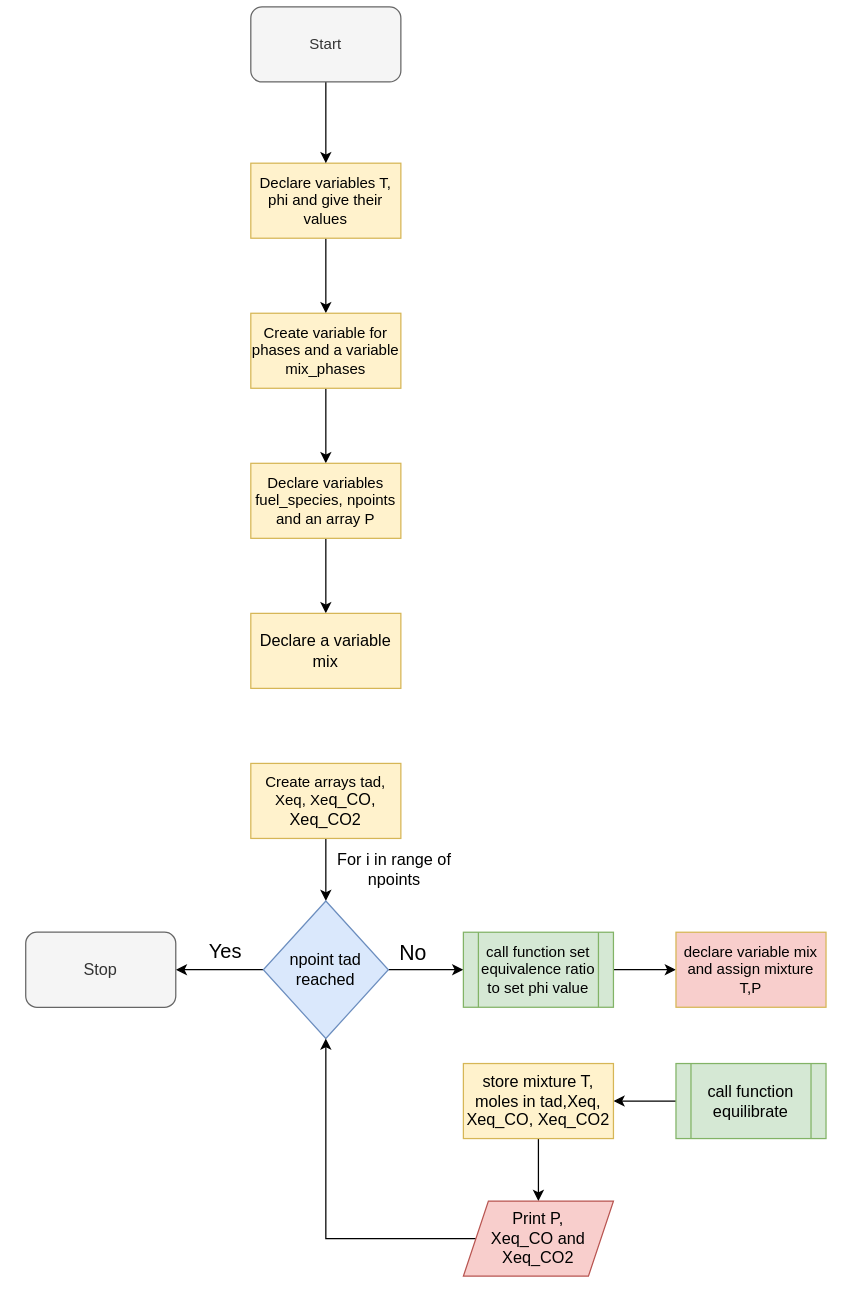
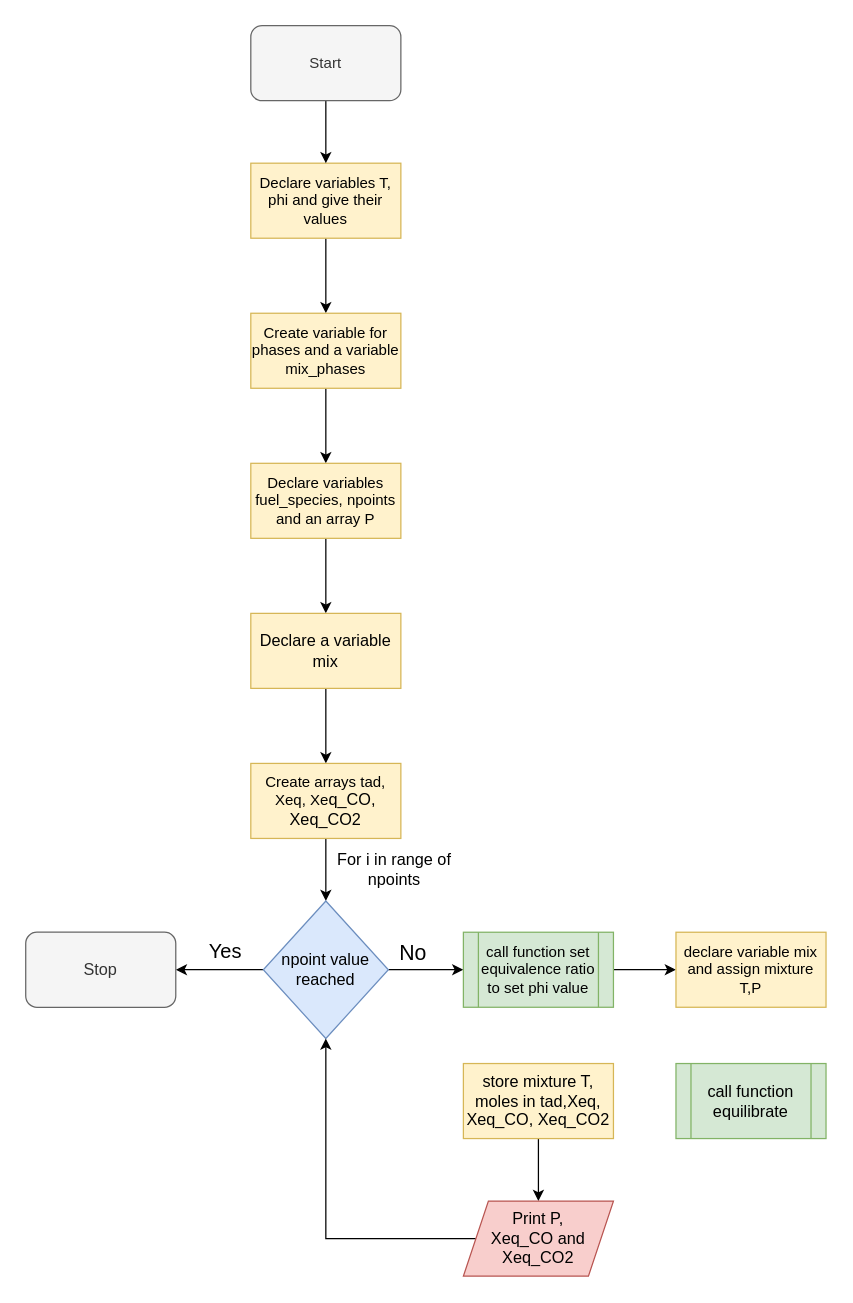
(326, 44) -> (326, 63)
none -> (326, 721)
(326, 969) -> (326, 969)
(751, 969) -> (751, 969)
(648, 1101) -> none
